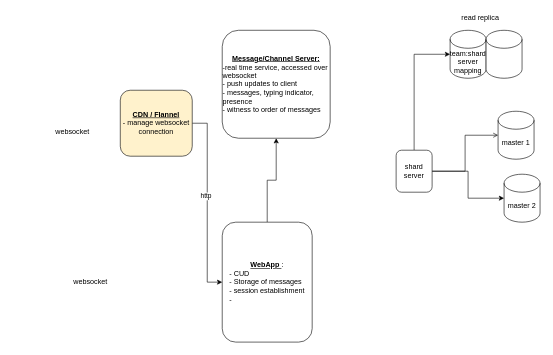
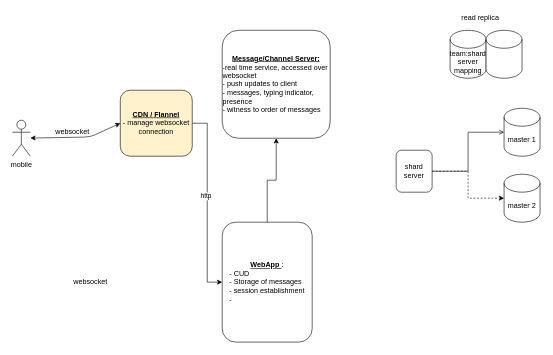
(414, 54) -> none
none -> (102, 132)
(516, 135) -> (522, 132)
none -> (21, 138)
(471, 198) -> (471, 198)
